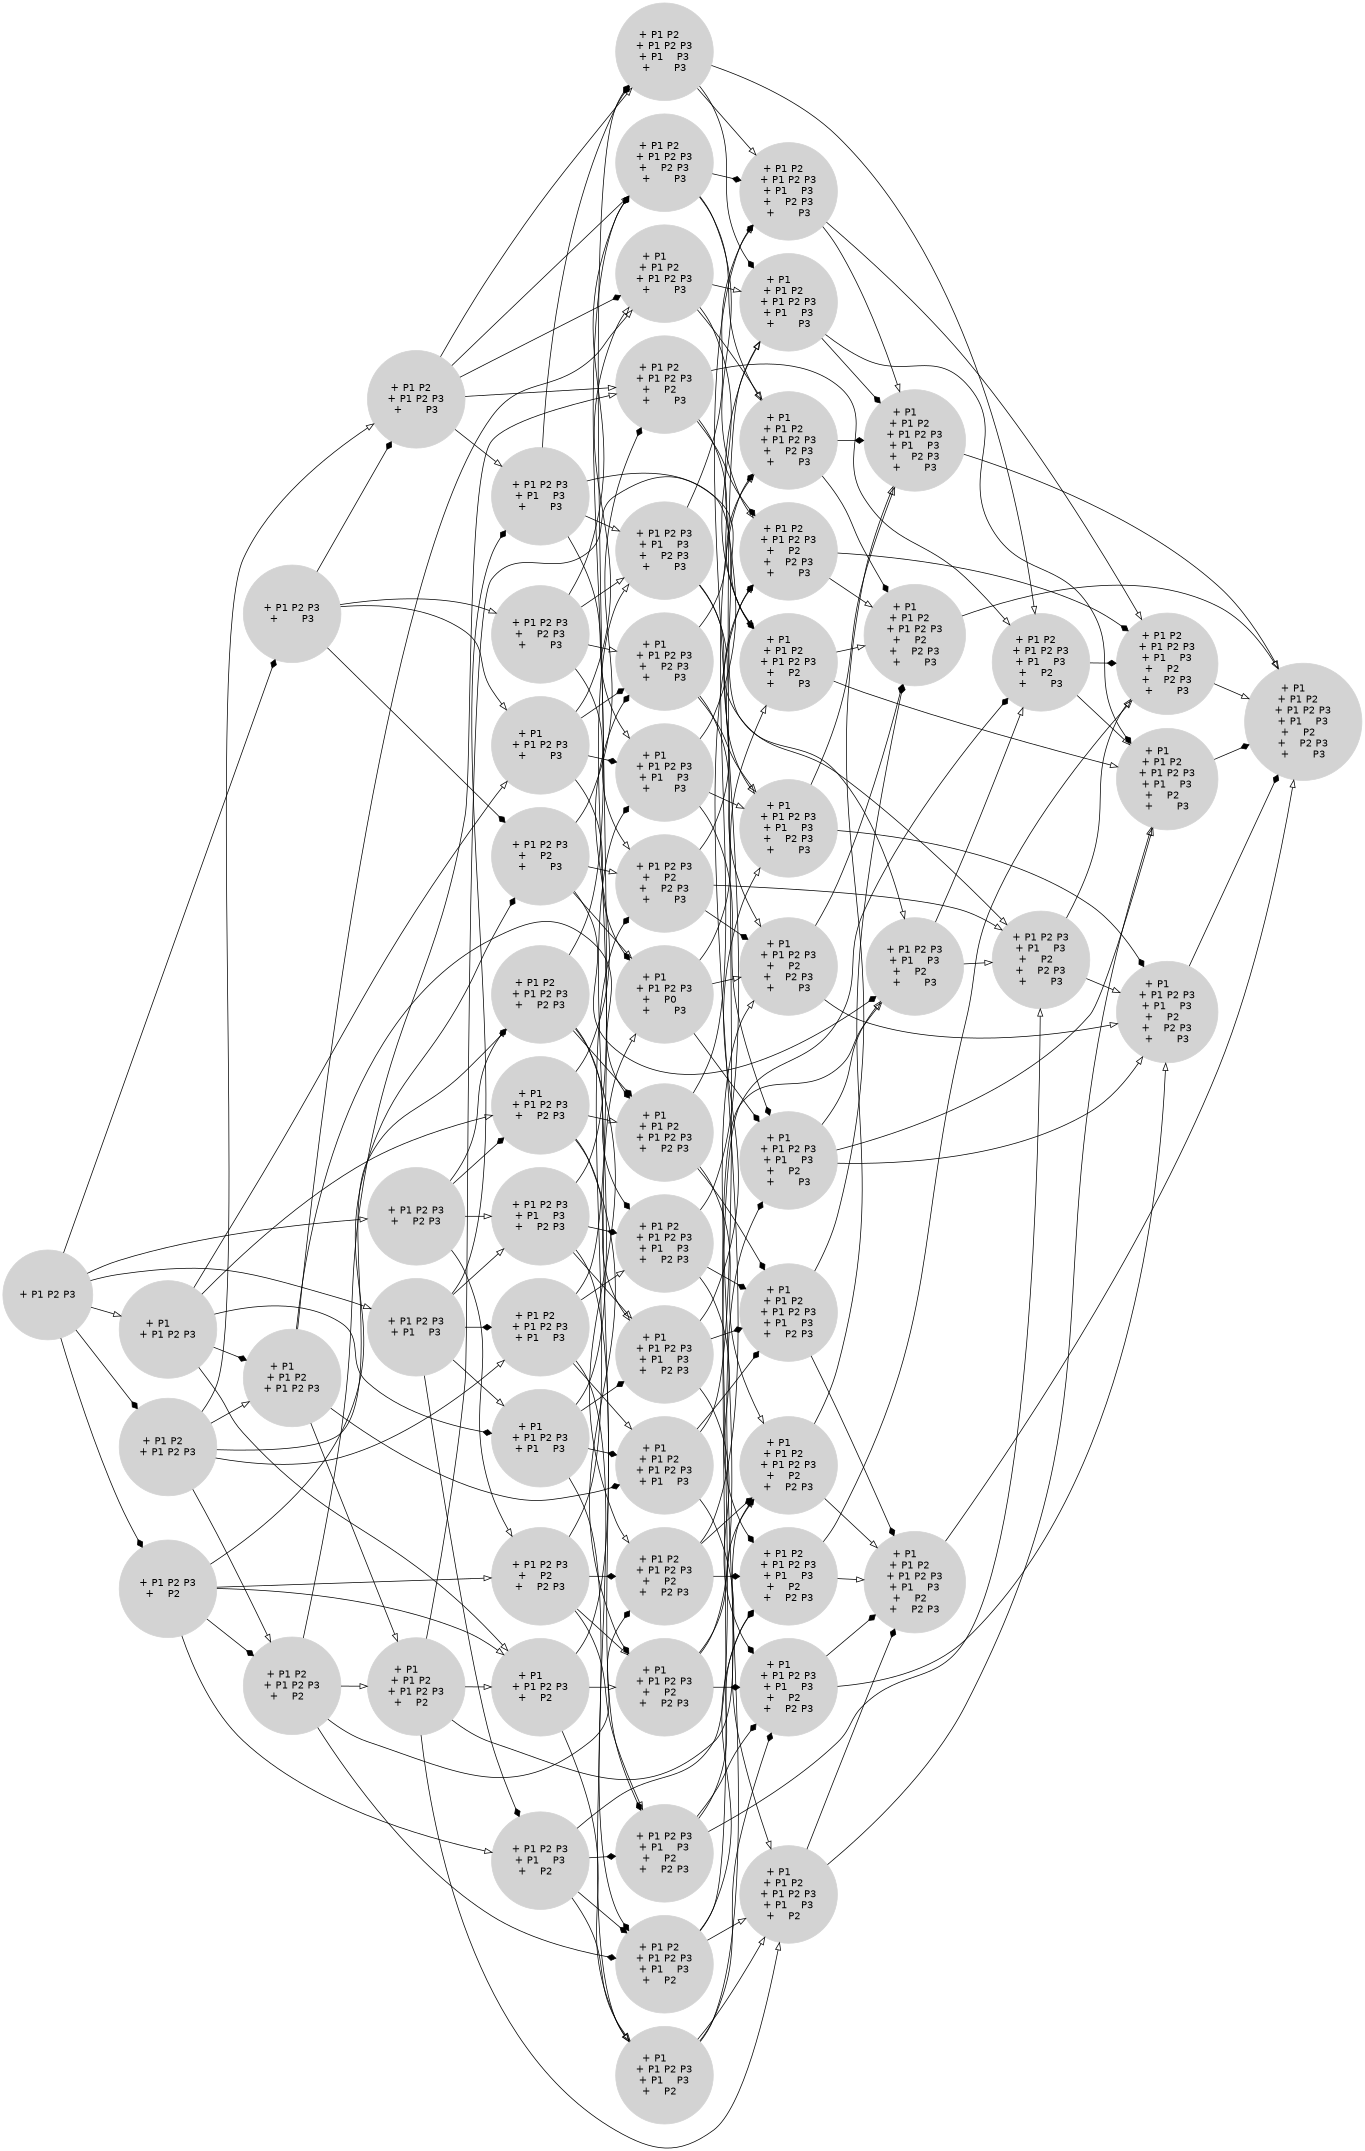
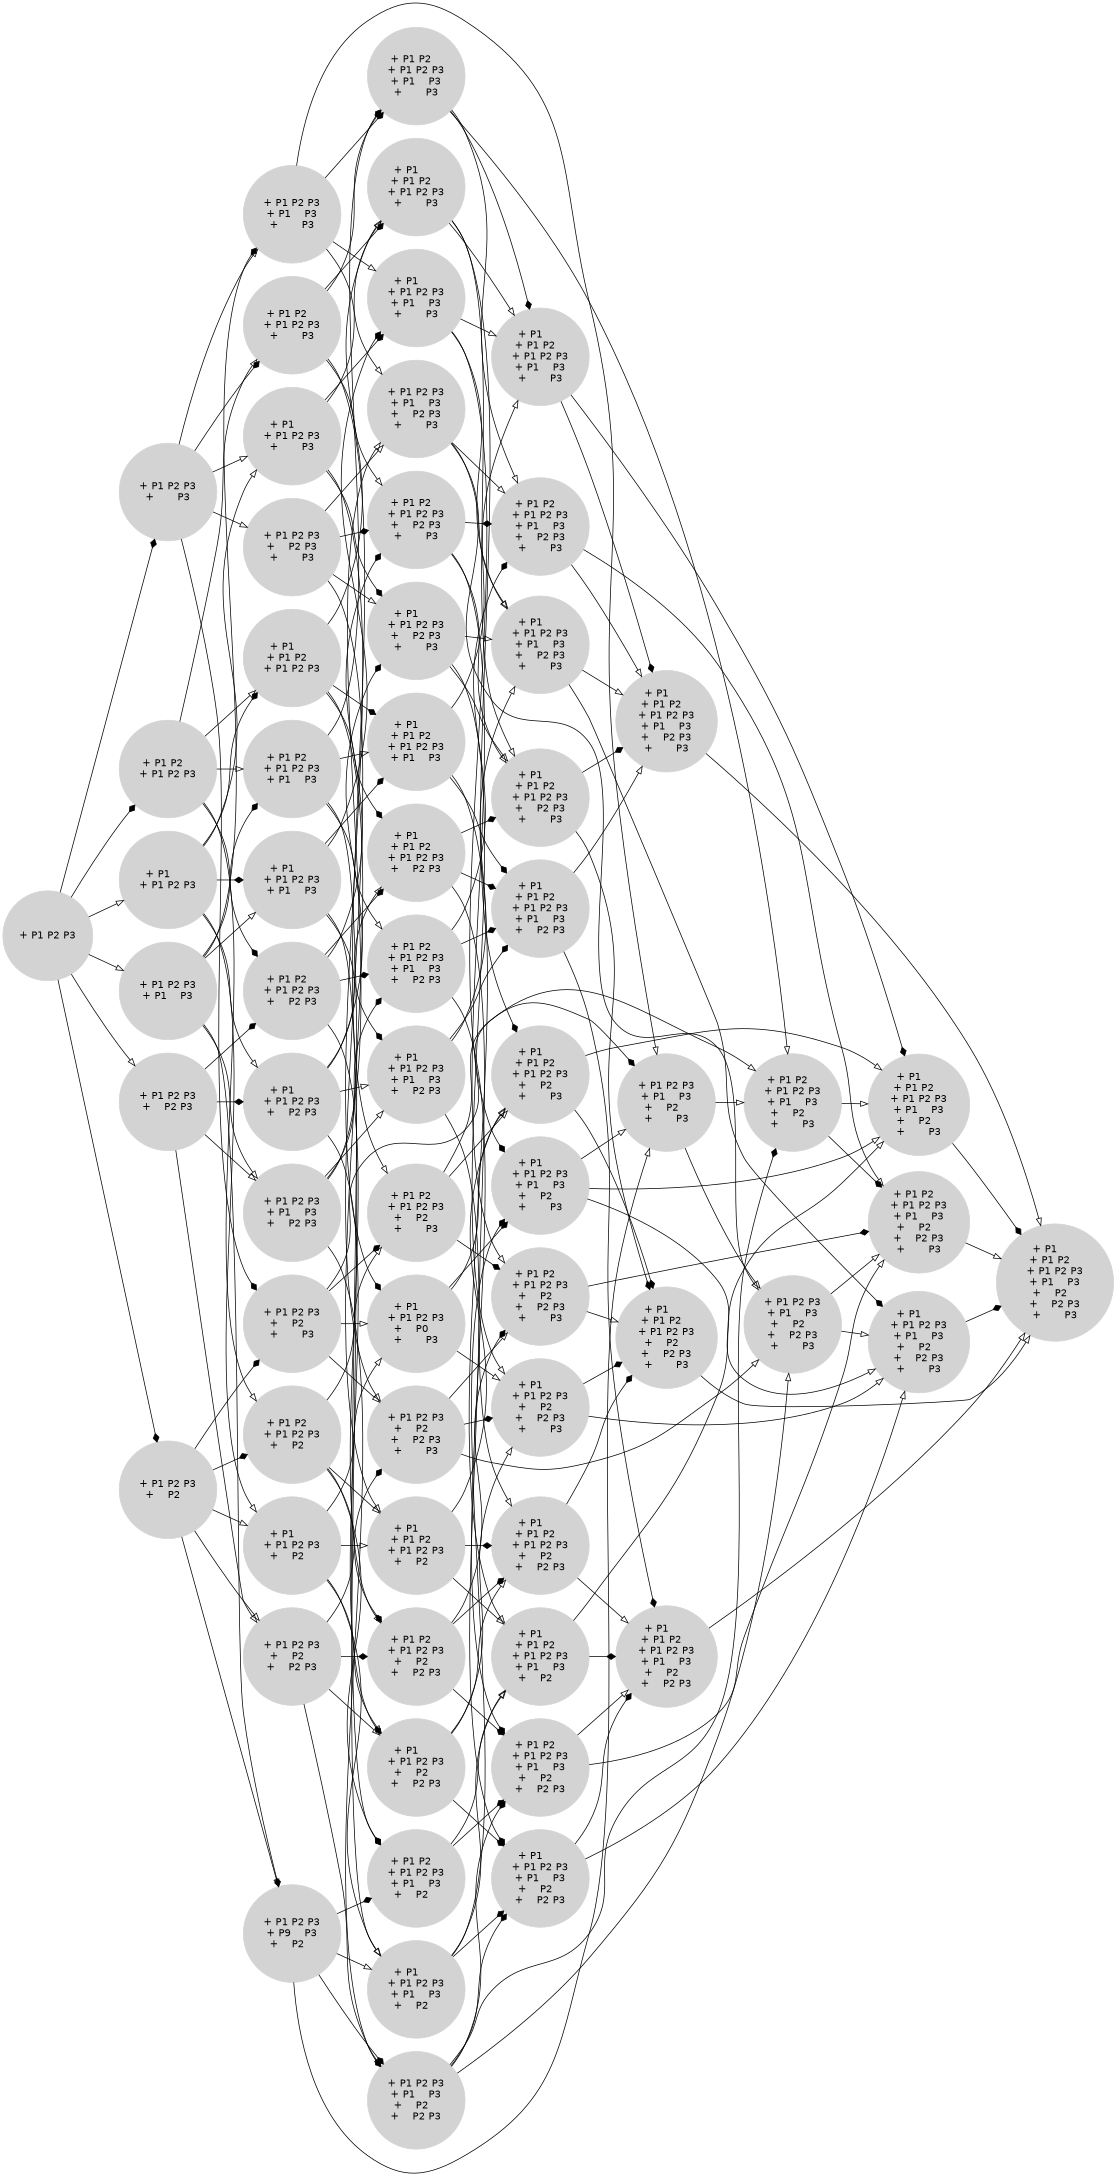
(472, 443) -> (209, 347)
(847, 650) -> (616, 1183)
(786, 1063) -> (730, 1668)
(380, 1141) -> (230, 875)
(474, 1687) -> (346, 1546)
(540, 1861) -> (292, 1934)
